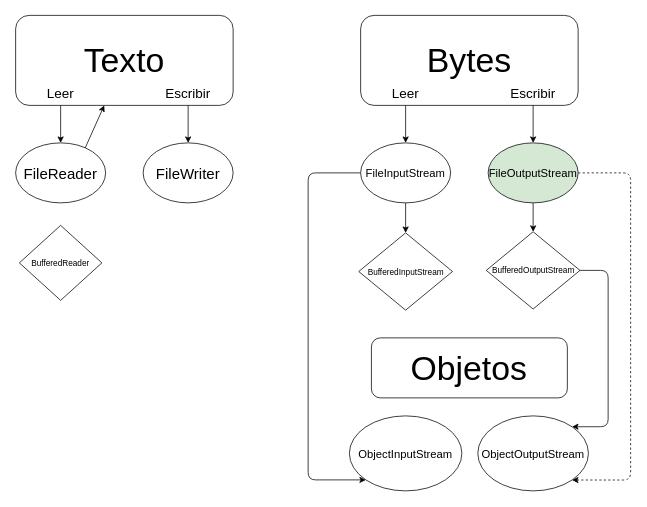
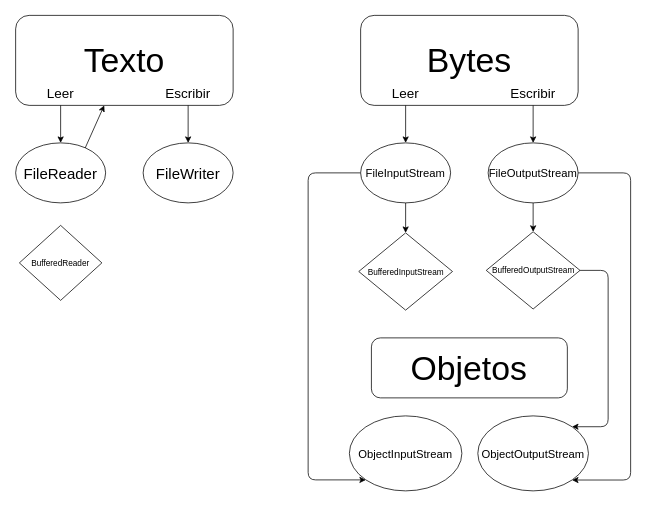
(533, 173) -> (533, 173)
(630, 327) -> (630, 327)
